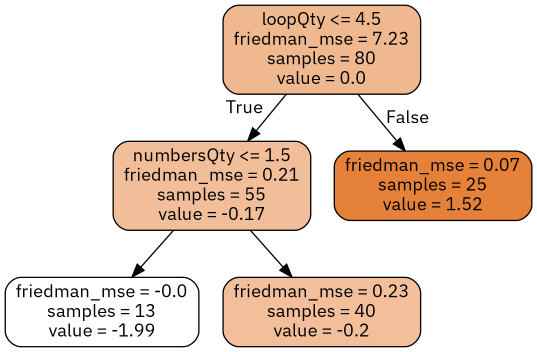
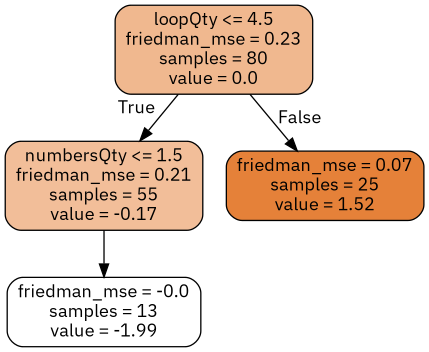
(322, 50) -> (214, 50)
(322, 312) -> none
